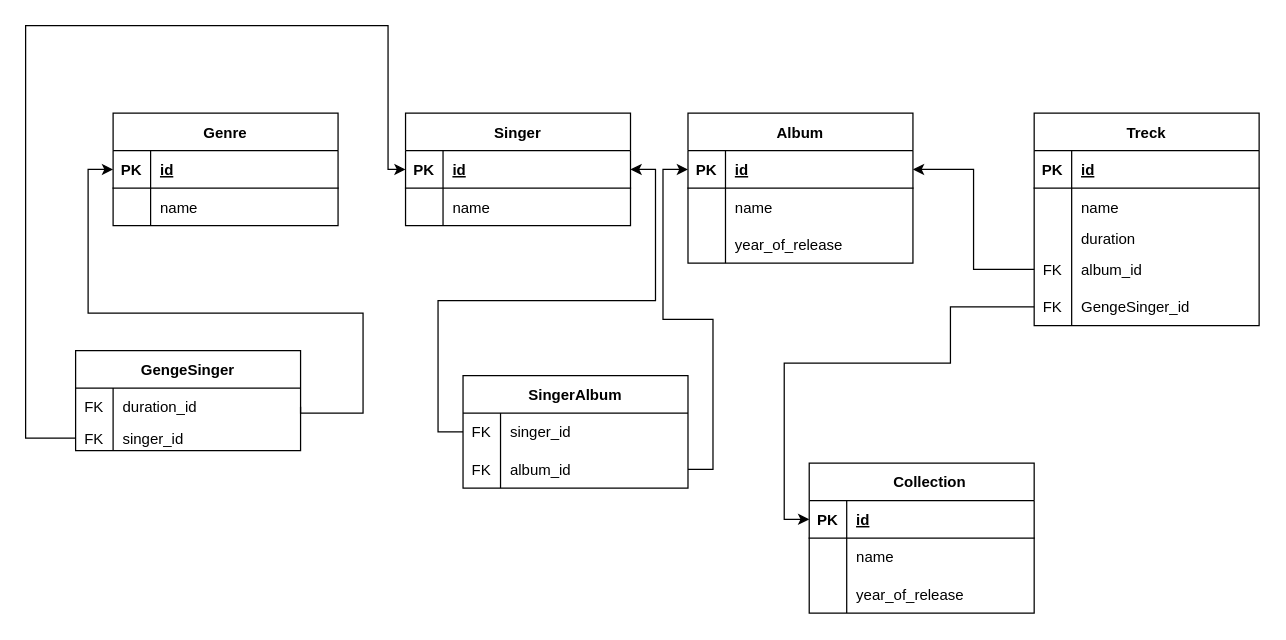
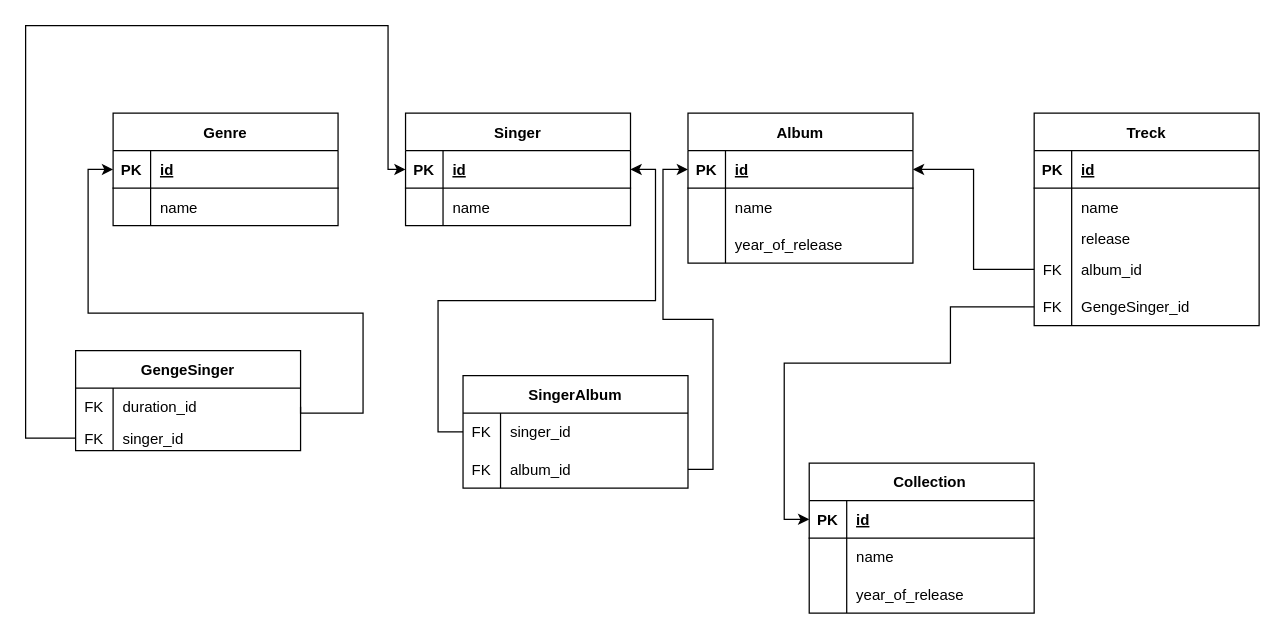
(1113, 239) -> (1109, 239)
